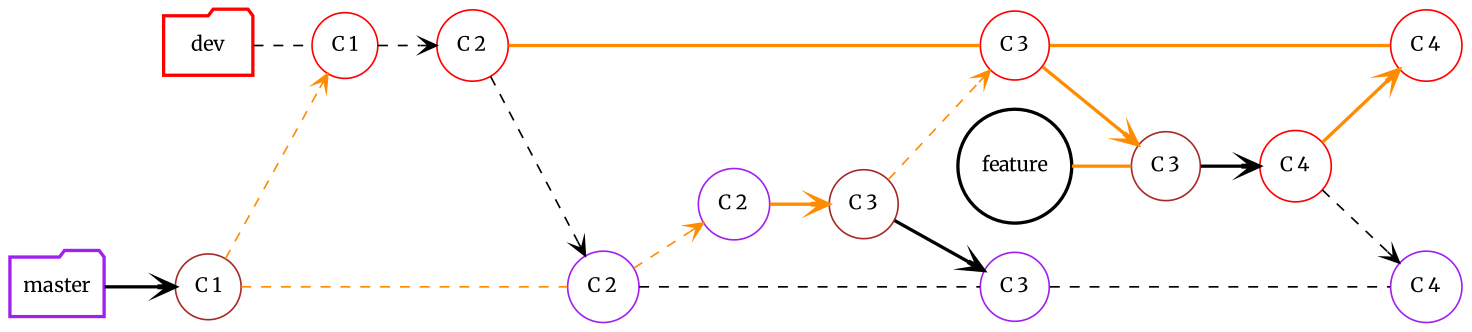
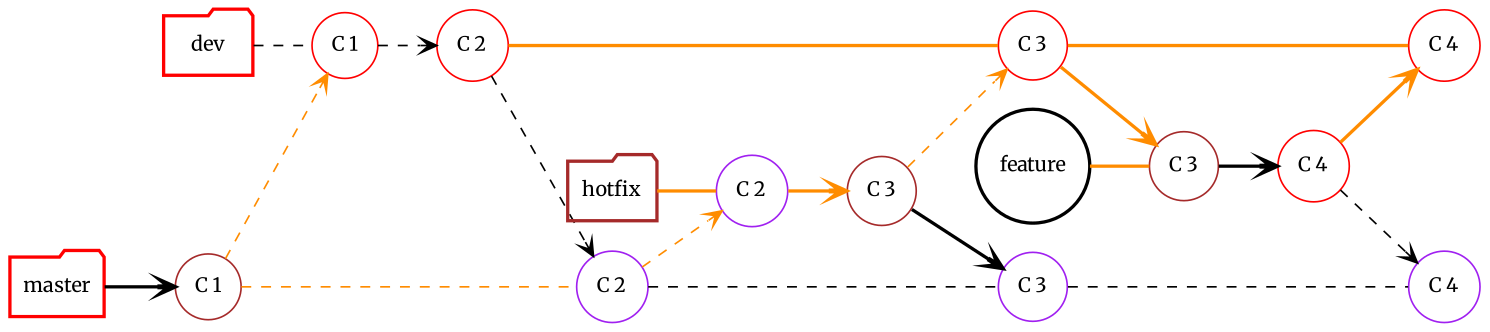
none -> (612, 191)
(57, 287) -> (57, 287)
